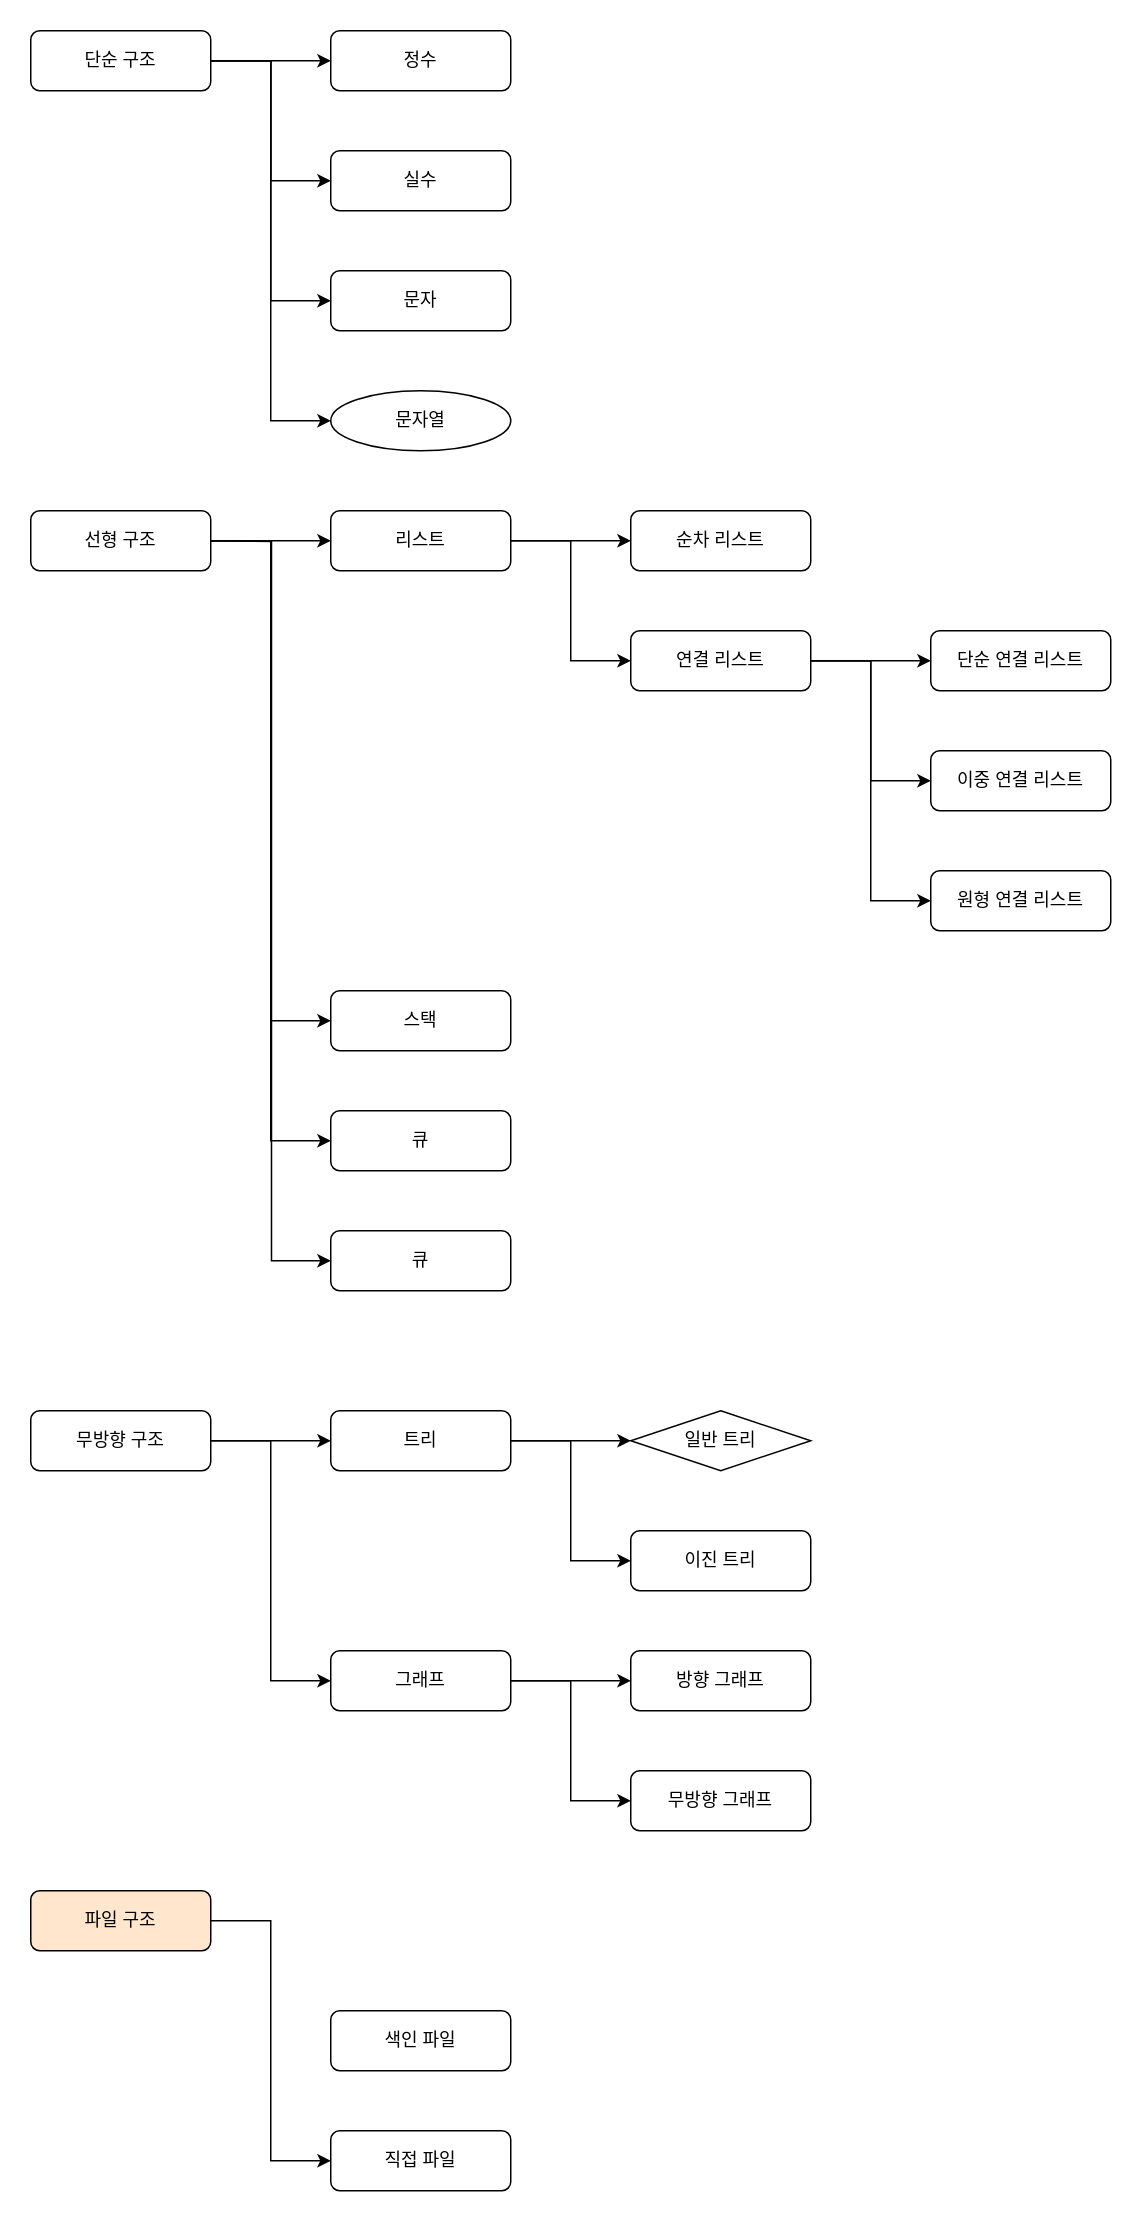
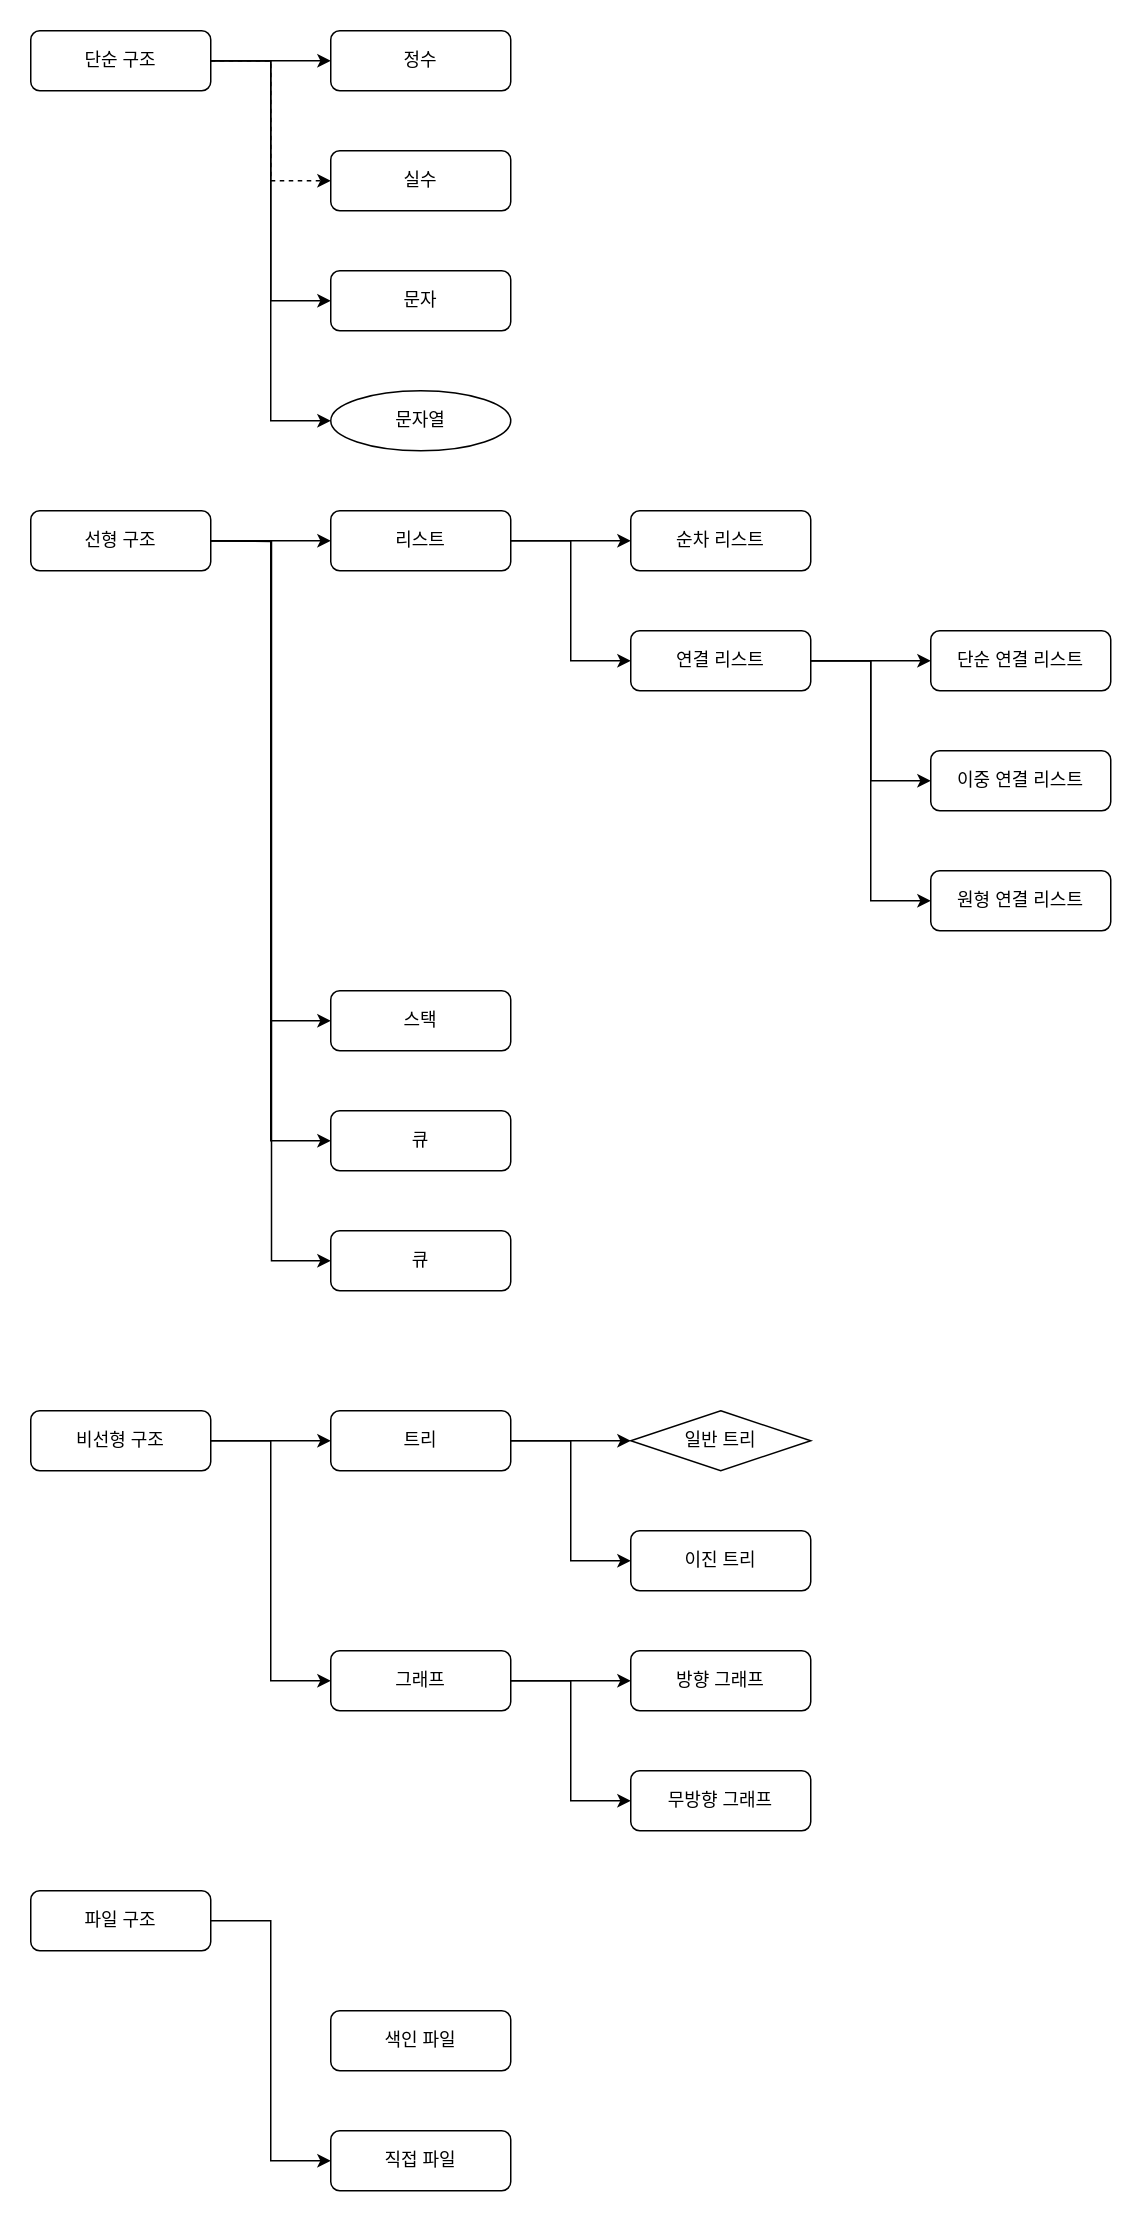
(295, 181) -> (295, 181)
(121, 1441) -> (121, 1441)
(121, 1921) -> (121, 1921)
